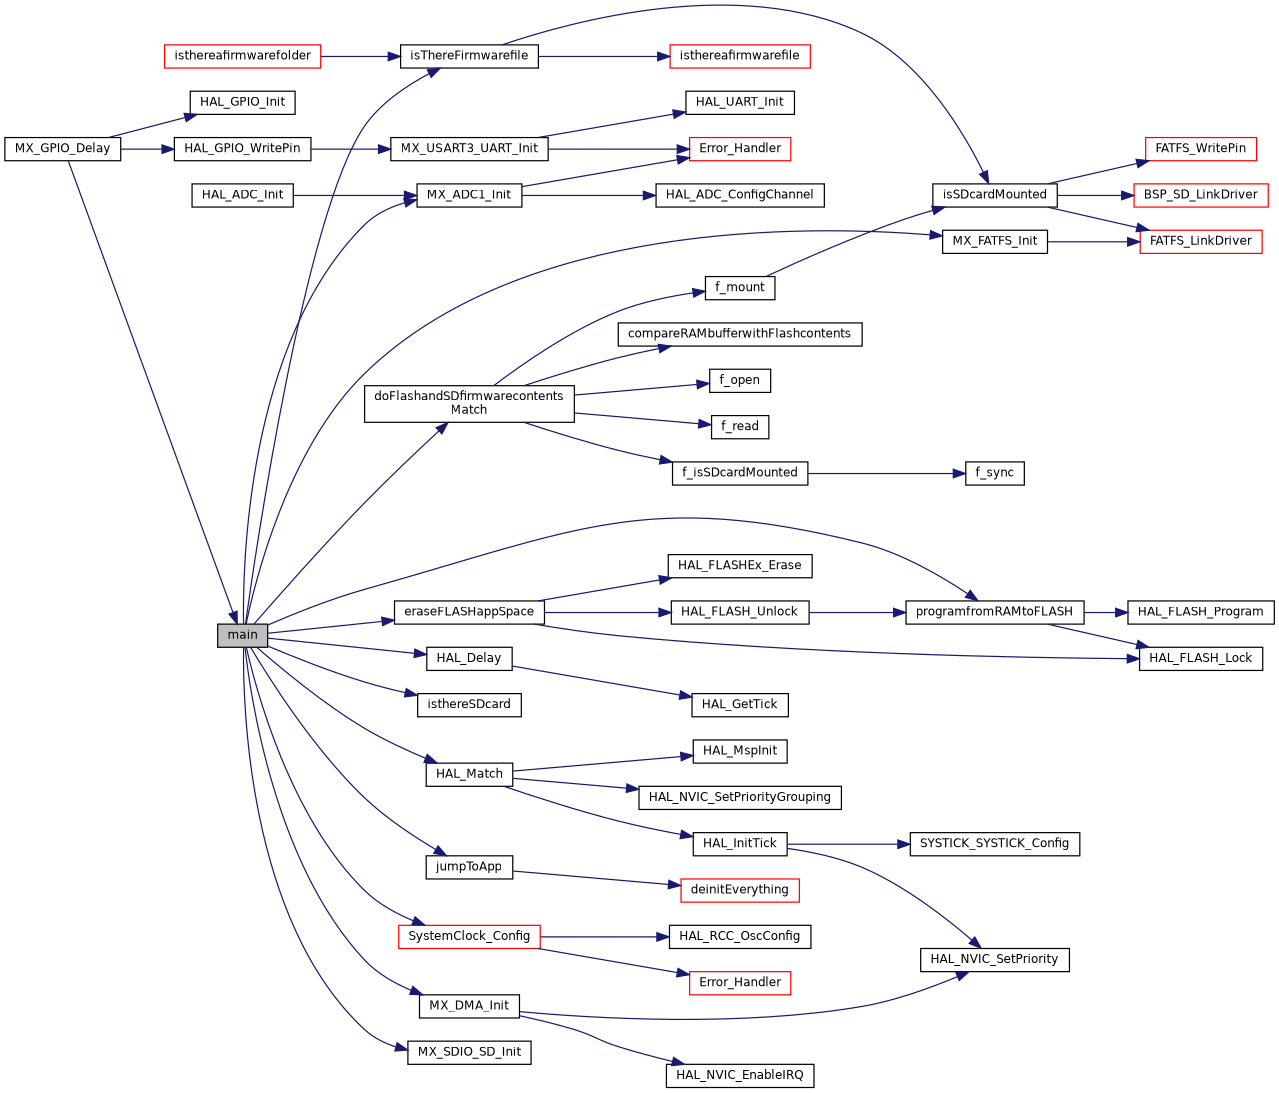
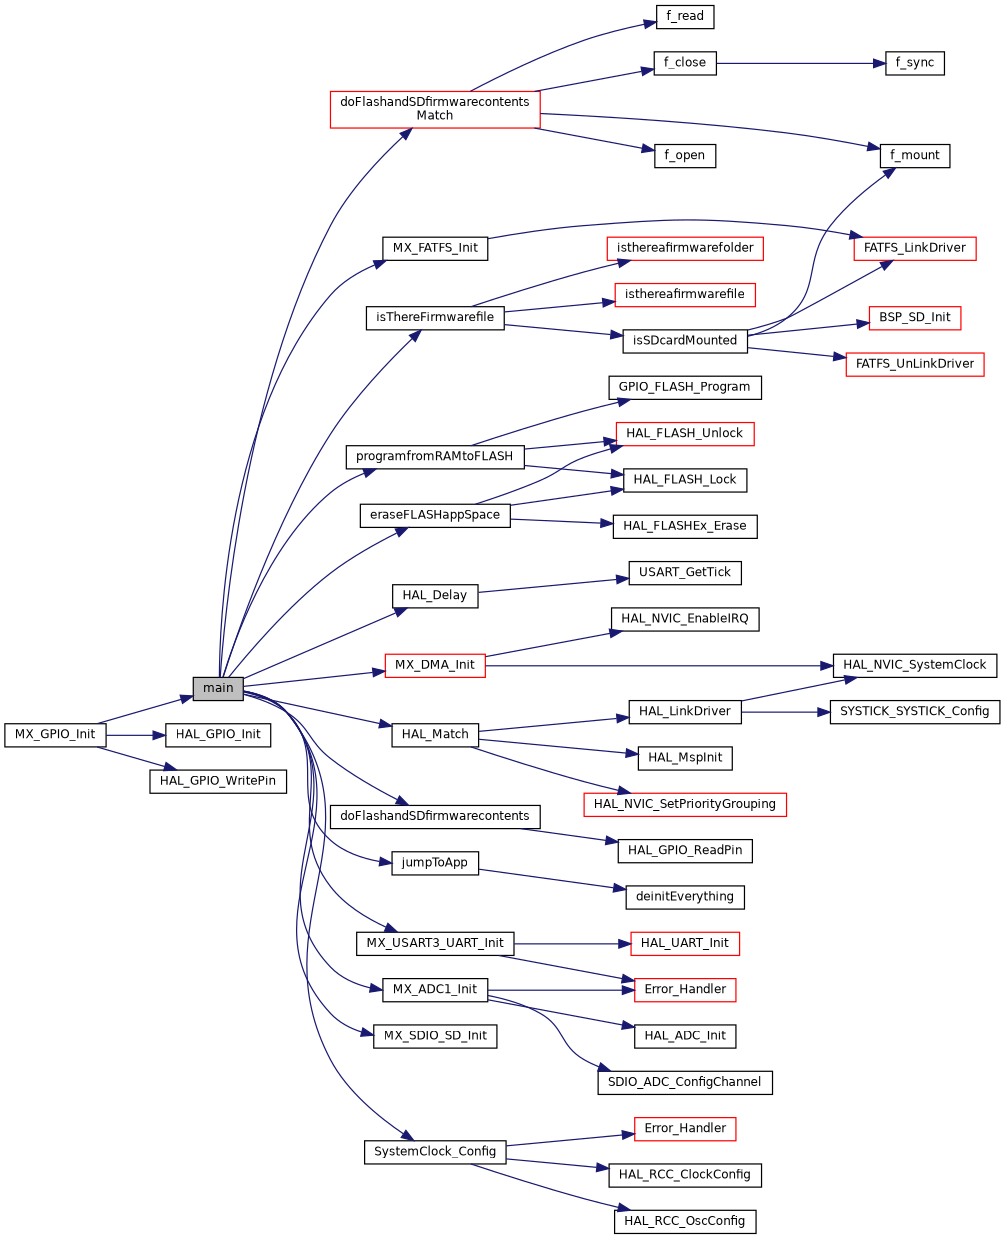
(354, 56) -> (544, 283)
(740, 103) -> (685, 944)
(63, 149) -> (55, 735)
(343, 149) -> (327, 881)
(1201, 149) -> (915, 365)
(349, 195) -> (555, 1012)
(740, 195) -> (685, 1083)
(1201, 195) -> (915, 318)
(848, 240) -> (815, 258)
(740, 334) -> none
(469, 404) -> (435, 110)
(740, 474) -> (685, 63)
(740, 613) -> (685, 434)
(851, 613) -> (564, 445)
(1201, 613) -> (685, 388)
(469, 705) -> (435, 817)
(740, 705) -> (685, 573)
(740, 798) -> (685, 805)
(740, 844) -> (685, 712)
none -> (685, 851)
(740, 891) -> (685, 898)
(469, 937) -> (435, 1152)
(995, 960) -> (915, 666)
(469, 1006) -> (435, 666)
none -> (685, 1176)
